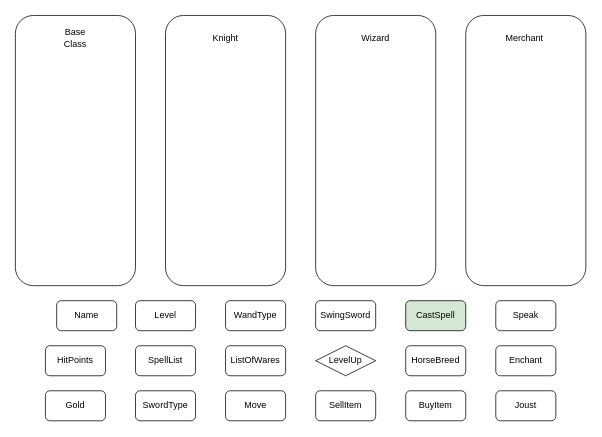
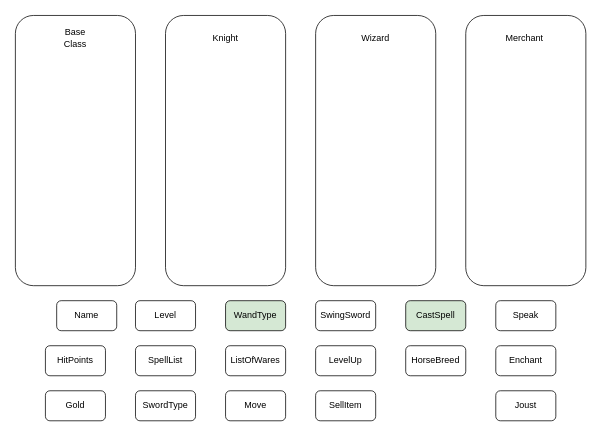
(255, 315) -> (255, 315)
(345, 360) -> (345, 360)
(435, 405) -> none
